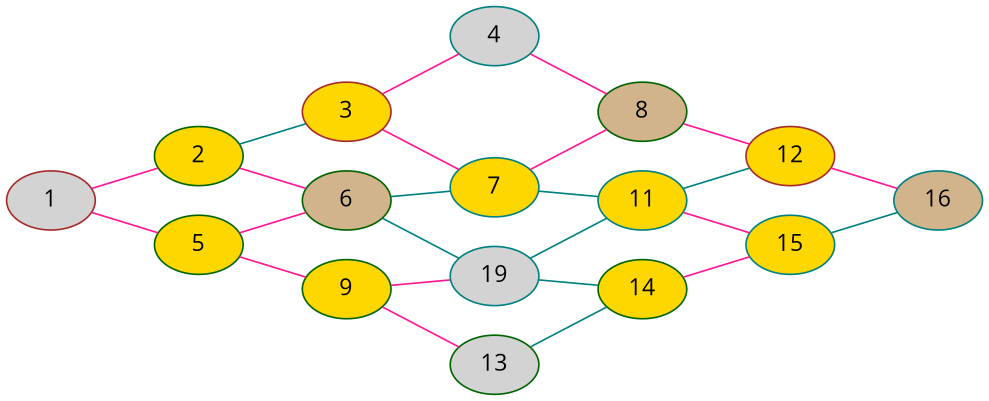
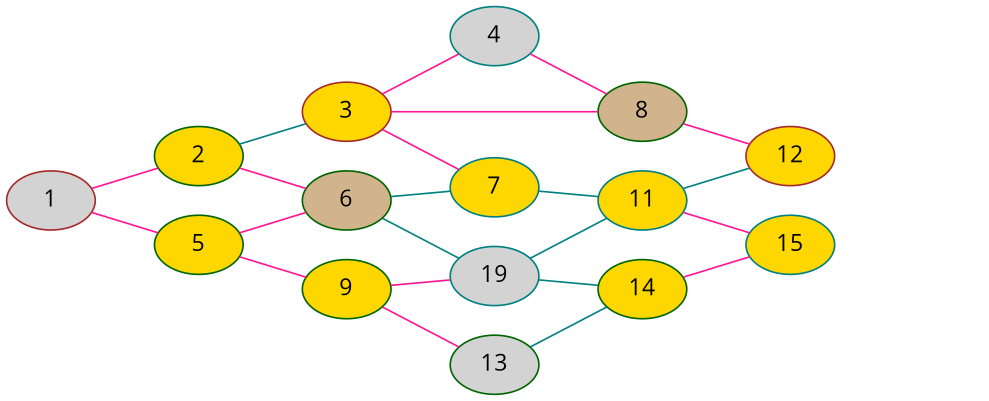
(569, 149) -> (495, 112)
(938, 200) -> none
